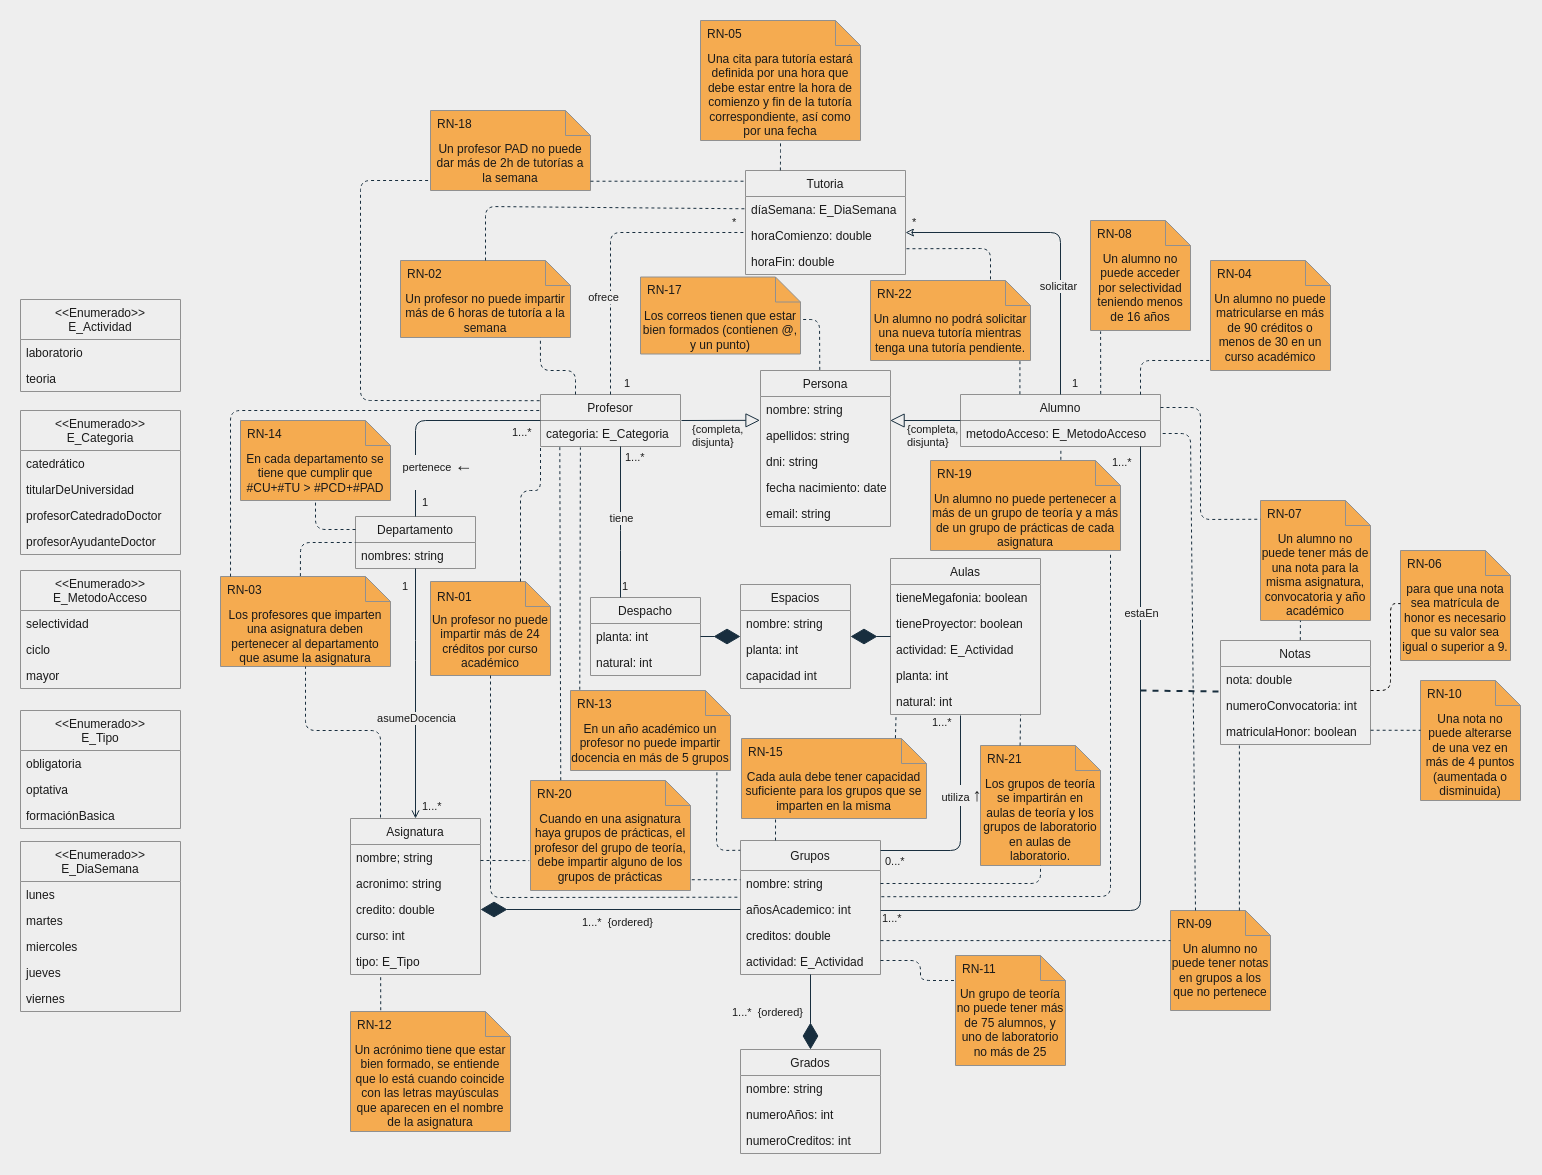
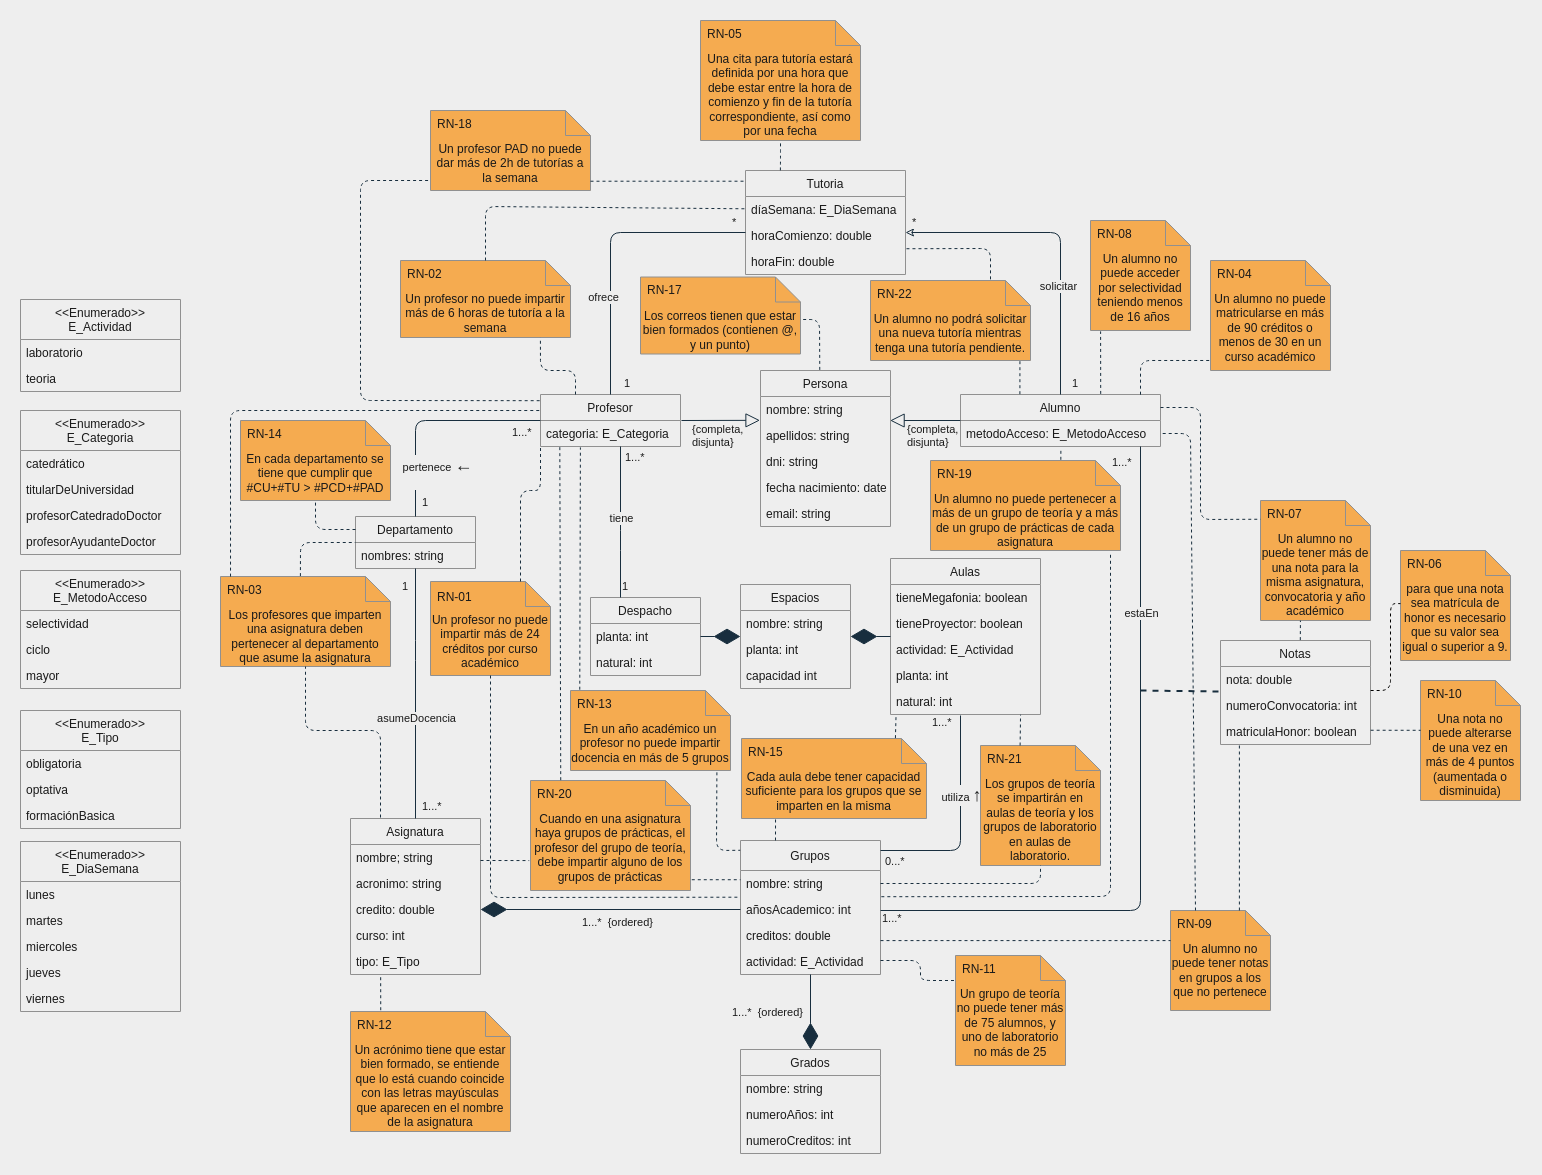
(654, 233) -> (654, 233)
(416, 812) -> (416, 813)
